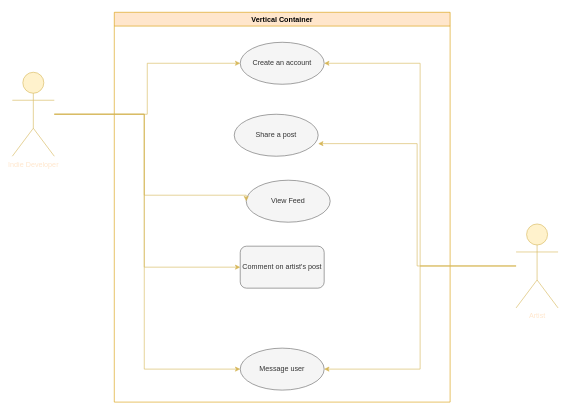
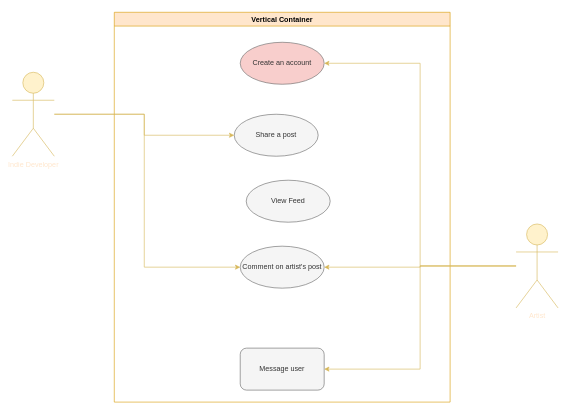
(147, 63) -> (228, 135)
(282, 63) -> (282, 63)
(370, 144) -> (417, 267)
(245, 195) -> none
(282, 267) -> (282, 267)
(144, 368) -> none
(282, 369) -> (282, 369)
